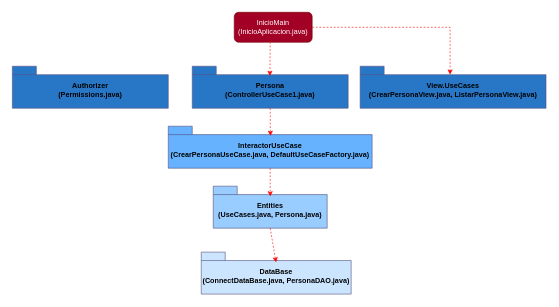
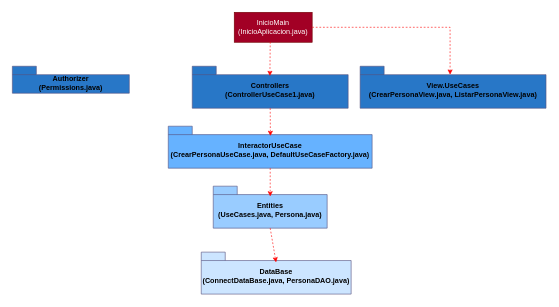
(273, 27) -> (273, 27)
(90, 87) -> (71, 80)
(270, 90) -> (270, 90)
